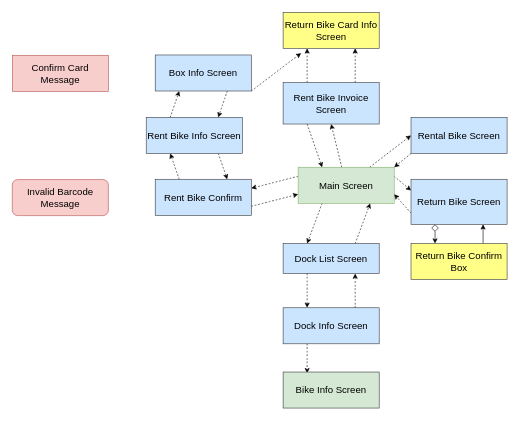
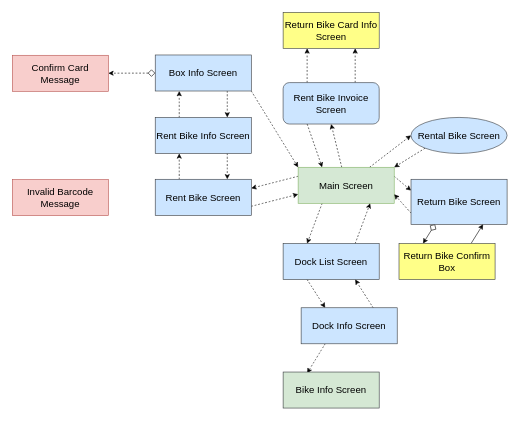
(296, 57) -> (272, 125)
none -> (147, 73)
(331, 103) -> (331, 103)
(194, 135) -> (203, 135)
(459, 135) -> (459, 135)
(60, 197) -> (60, 197)
(203, 197) -> (203, 197)
(331, 258) -> (331, 261)
(459, 261) -> (447, 261)
(331, 326) -> (349, 326)
